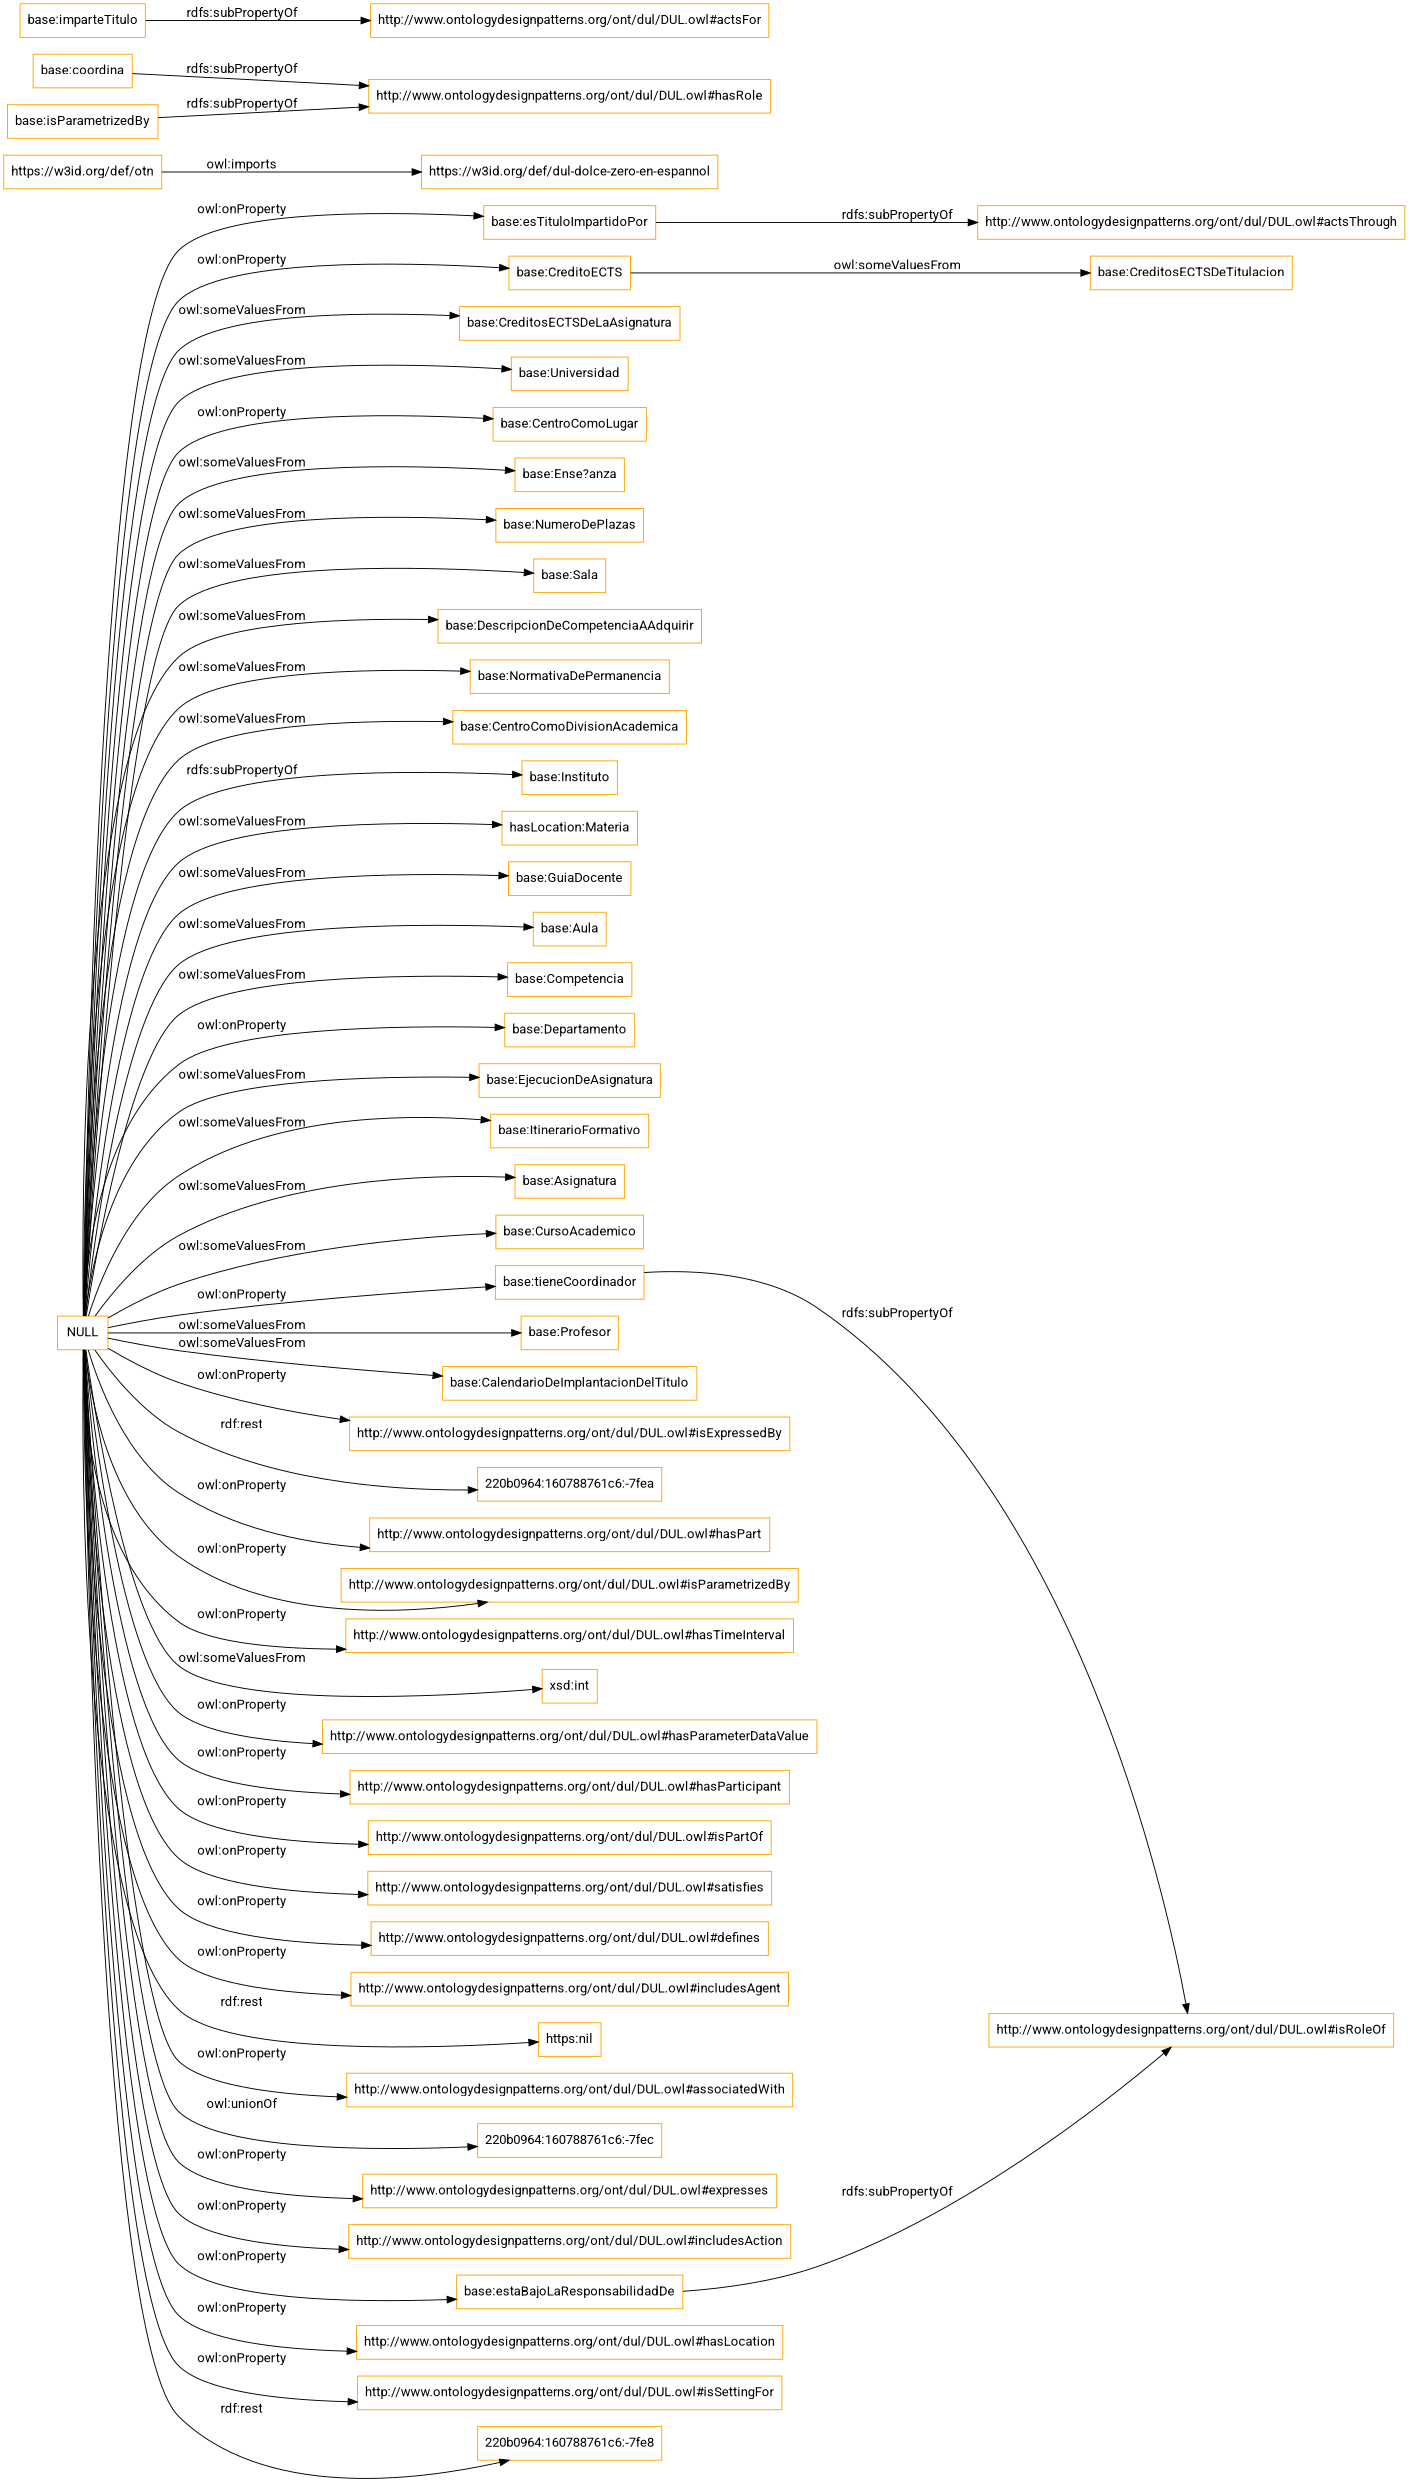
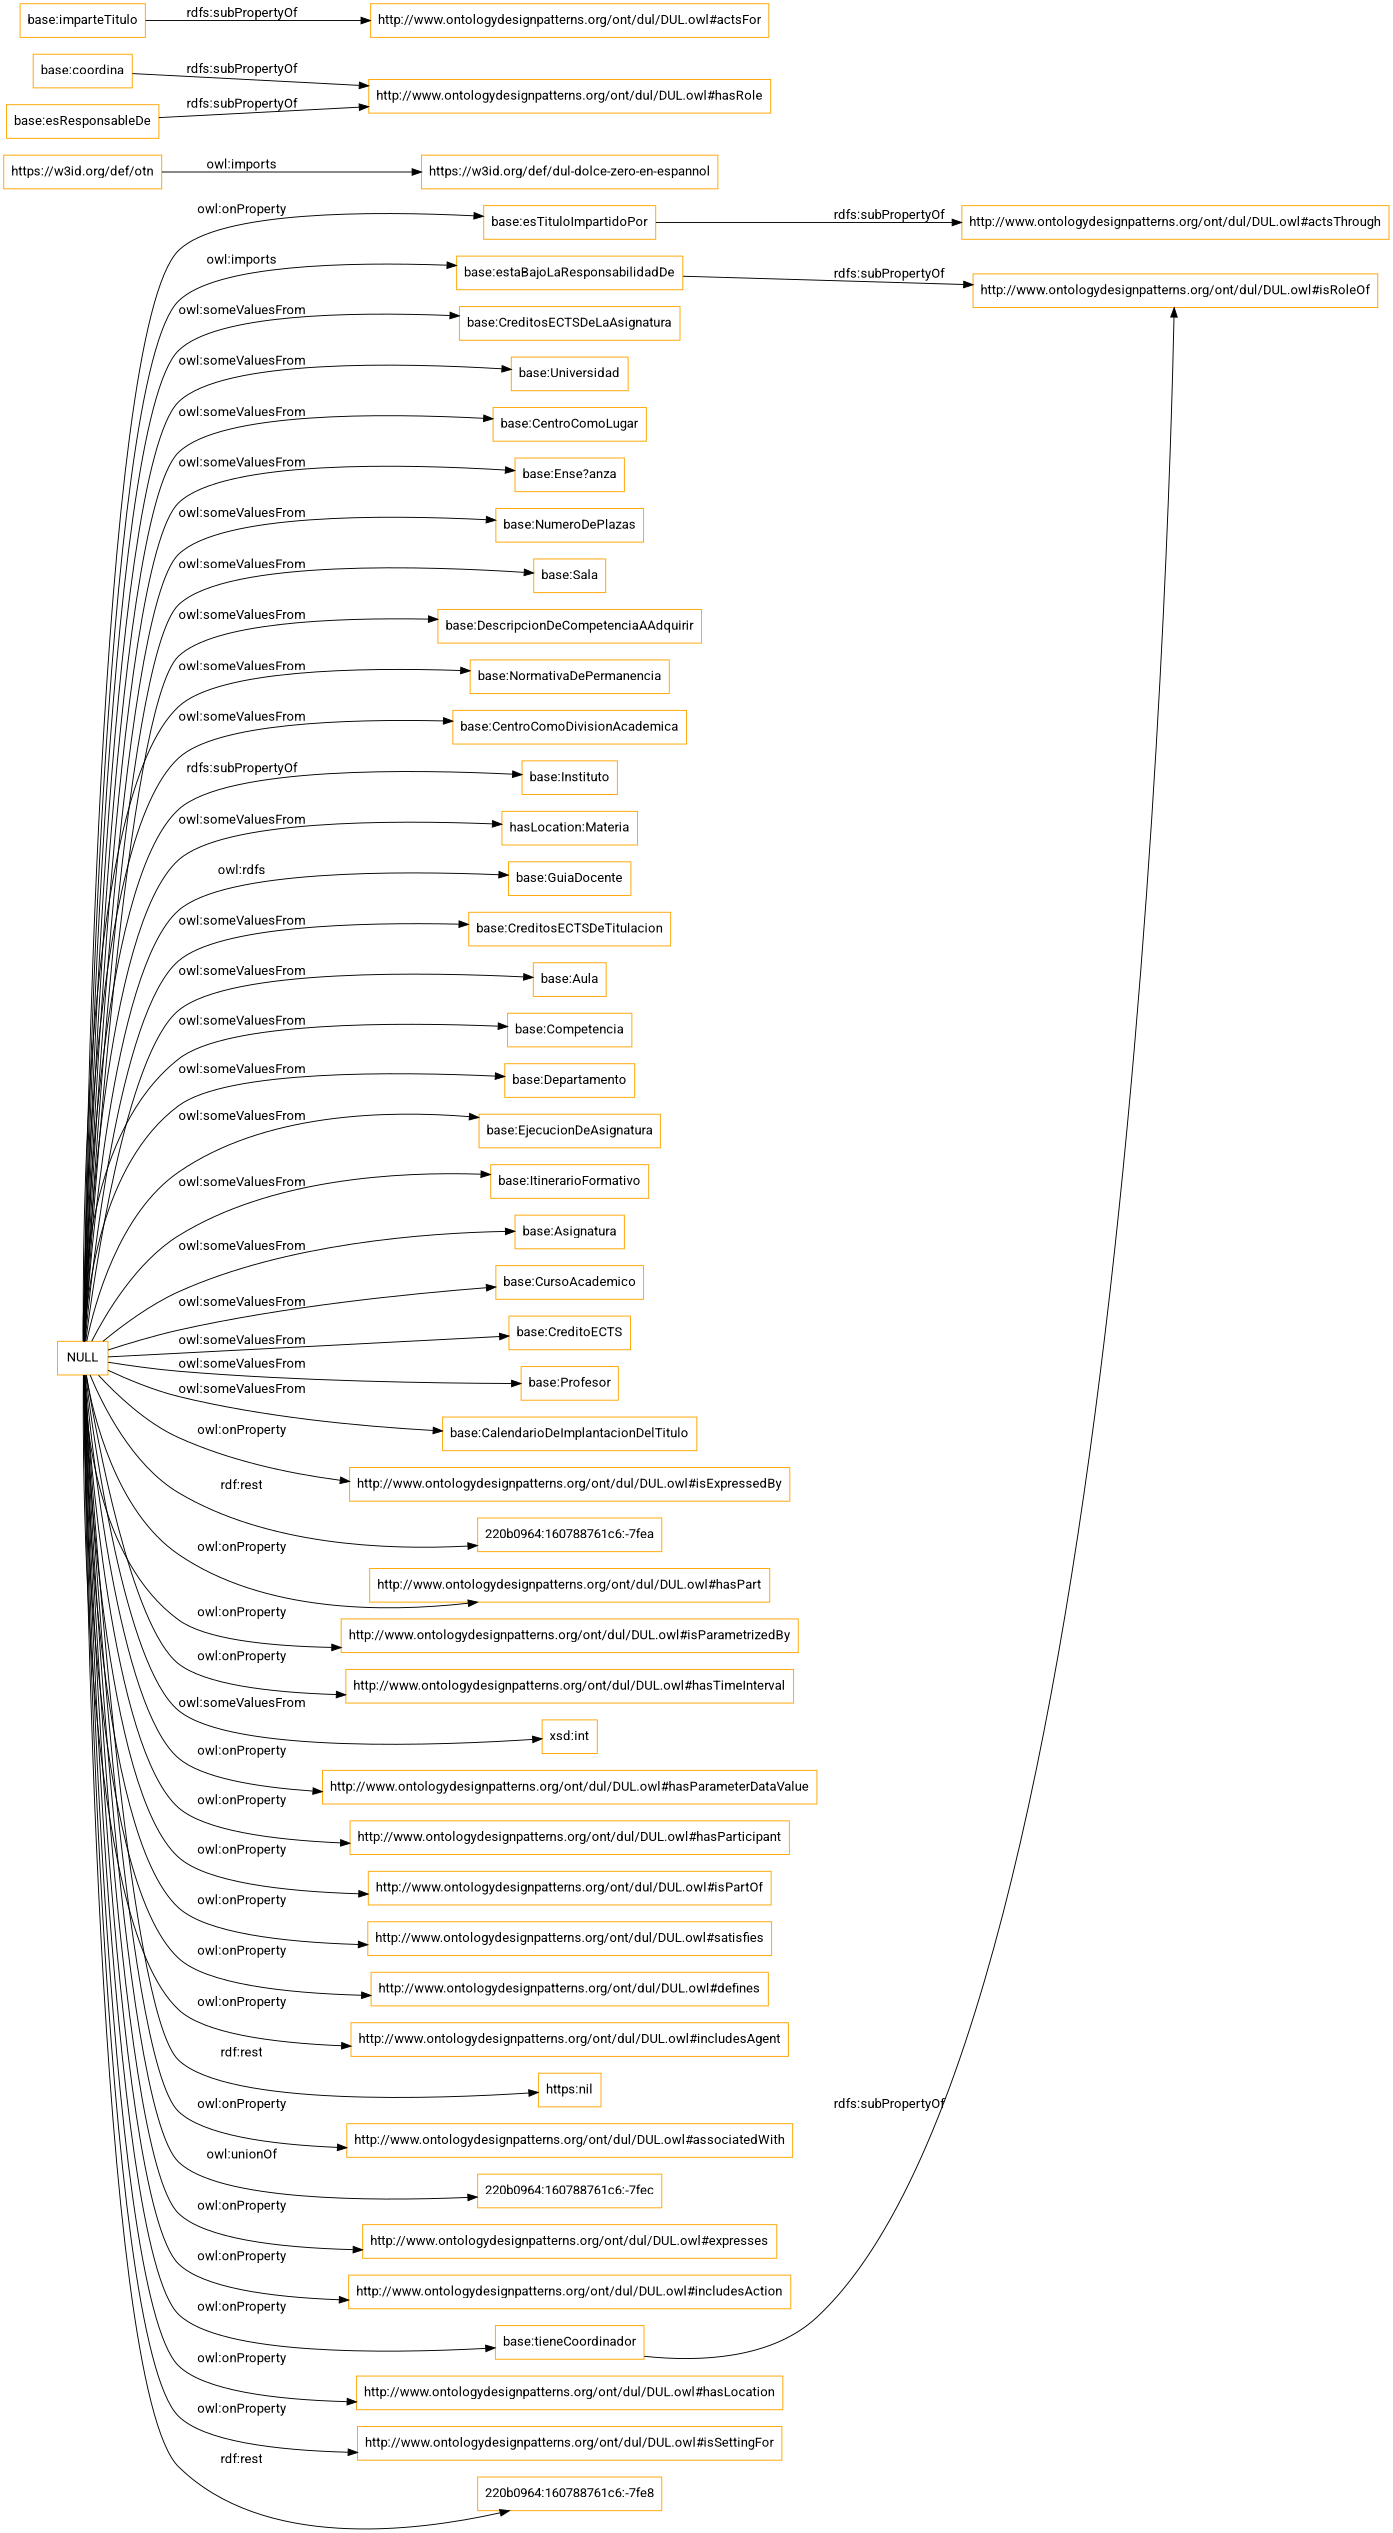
(83, 122) -> (83, 122)
(242, 260) -> (242, 1341)
(856, 273) -> (150, 1008)
(242, 413) -> (242, 413)
(242, 873) -> (242, 871)
(242, 1026) -> (242, 1070)
(242, 2257) -> (242, 260)
